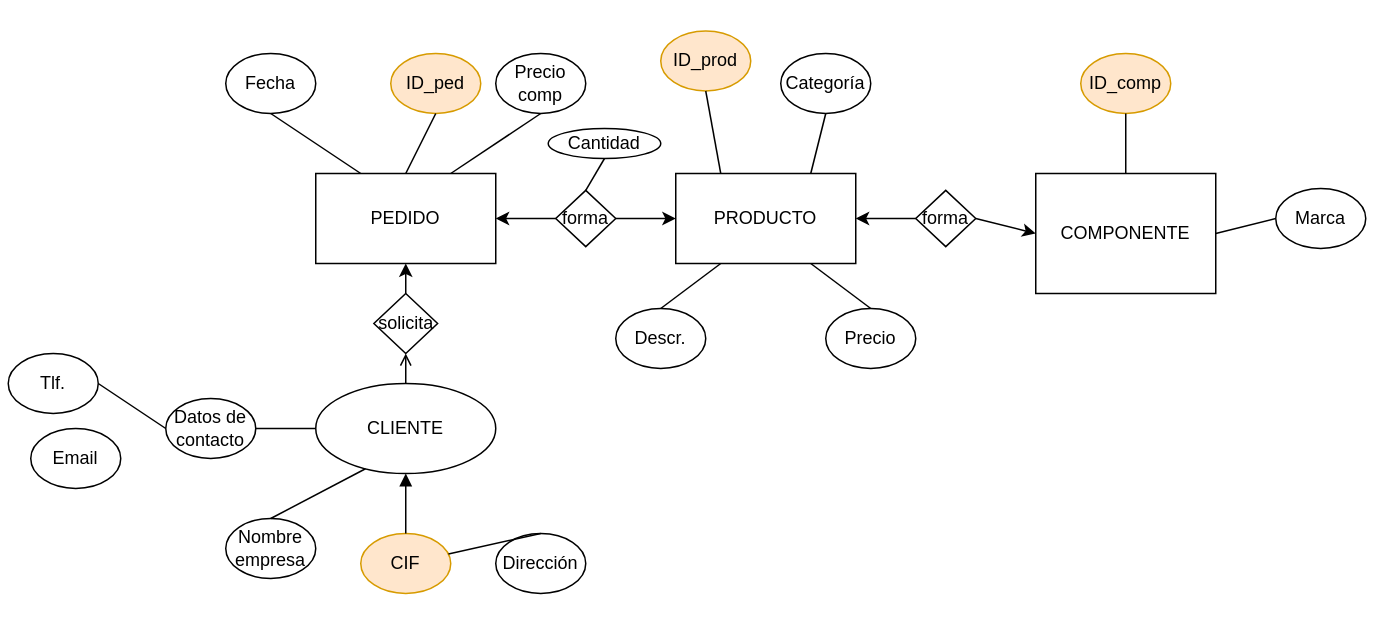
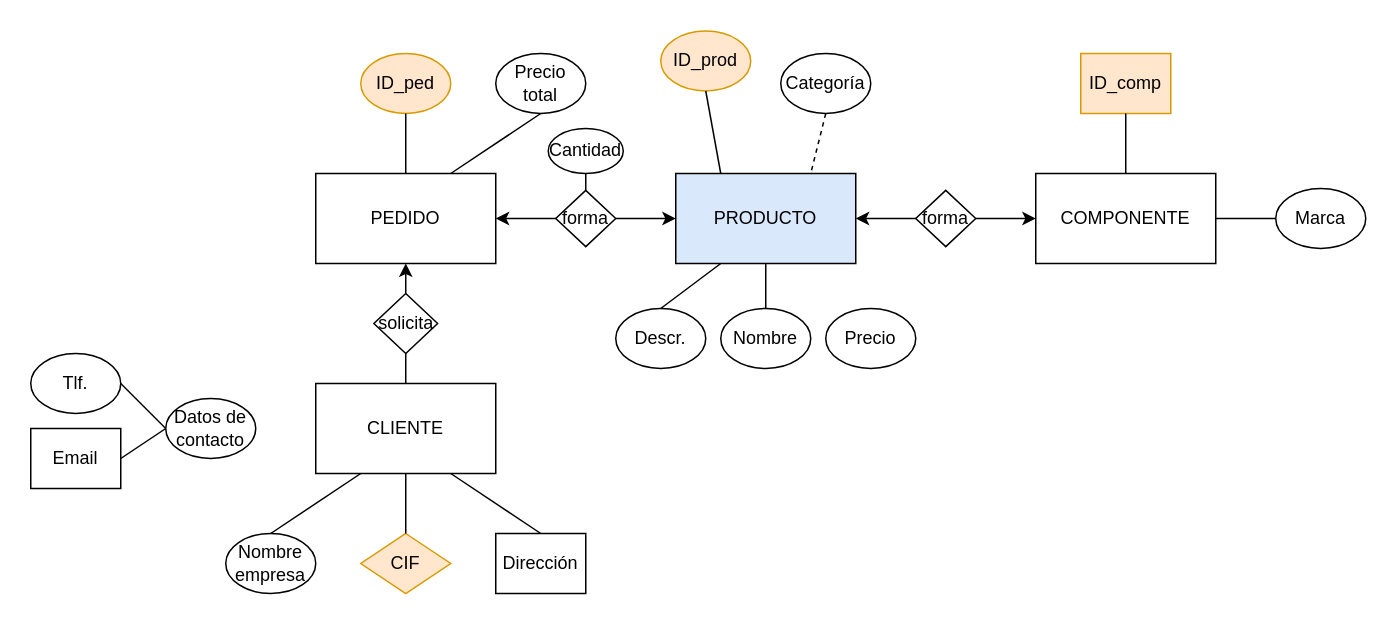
(271, 83) -> none
(436, 83) -> (406, 83)
(541, 83) -> (541, 83)
(1126, 83) -> (1126, 83)
(316, 143) -> none
(605, 143) -> (586, 151)
(818, 145) -> (818, 145)
(766, 218) -> (766, 218)
(1126, 233) -> (1126, 218)
none -> (766, 285)
(840, 285) -> none
none -> (766, 338)
(406, 360) -> (406, 359)
(53, 383) -> (76, 383)
(286, 428) -> none
(406, 428) -> (406, 428)
none -> (143, 443)
(76, 458) -> (76, 458)
(406, 487) -> (406, 481)
(495, 544) -> (496, 503)
(271, 548) -> (271, 563)
(406, 563) -> (406, 563)
(541, 563) -> (541, 563)
